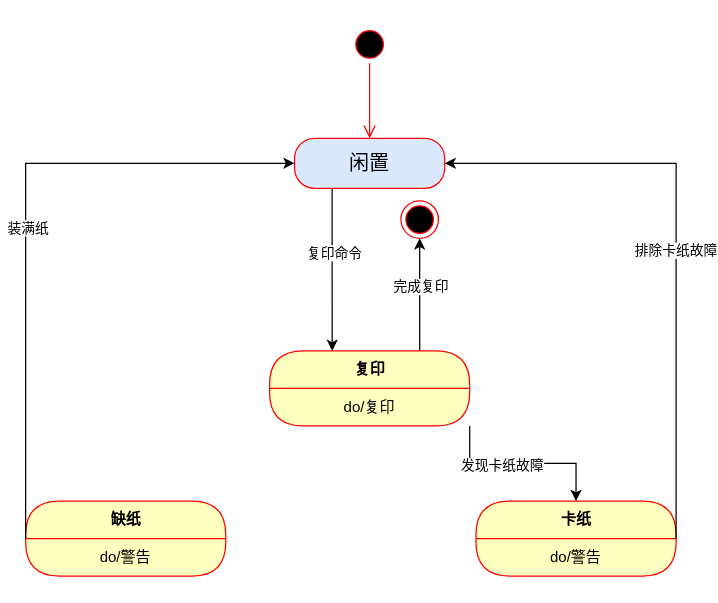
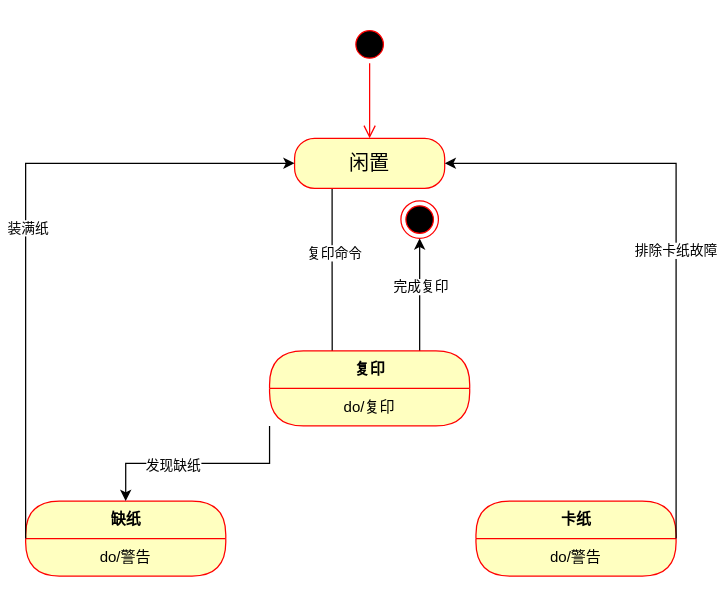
(369, 163) -> (369, 163)
(332, 341) -> (332, 344)
none -> (202, 463)
(518, 463) -> none
